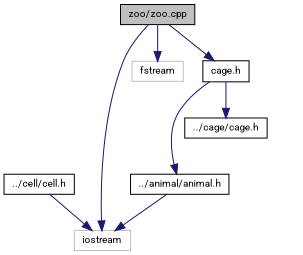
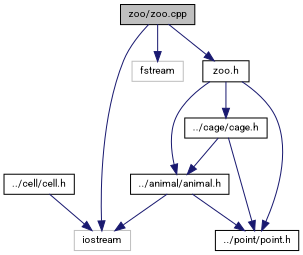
(226, 71) -> (226, 71)
none -> (206, 152)
none -> (257, 240)
